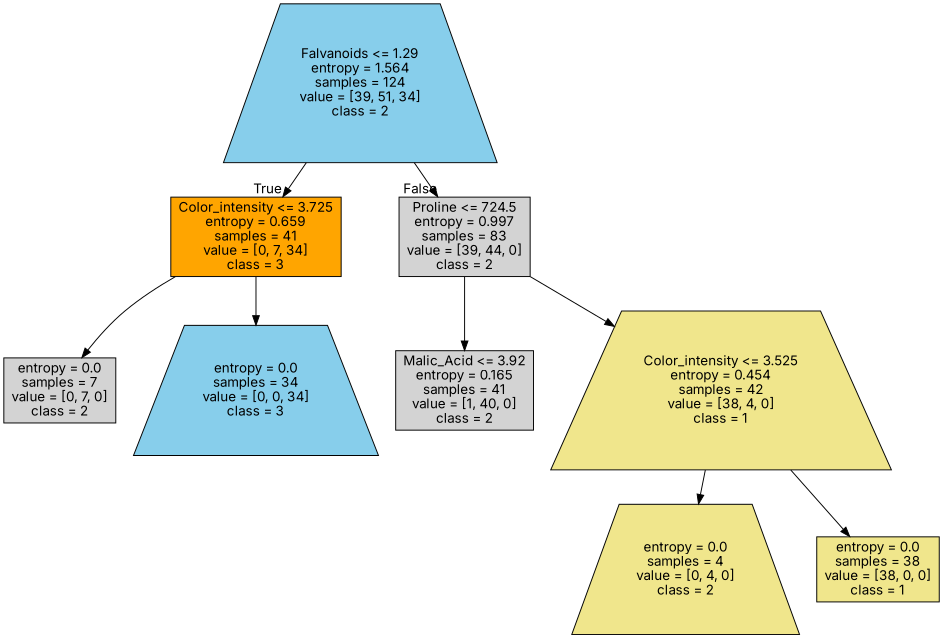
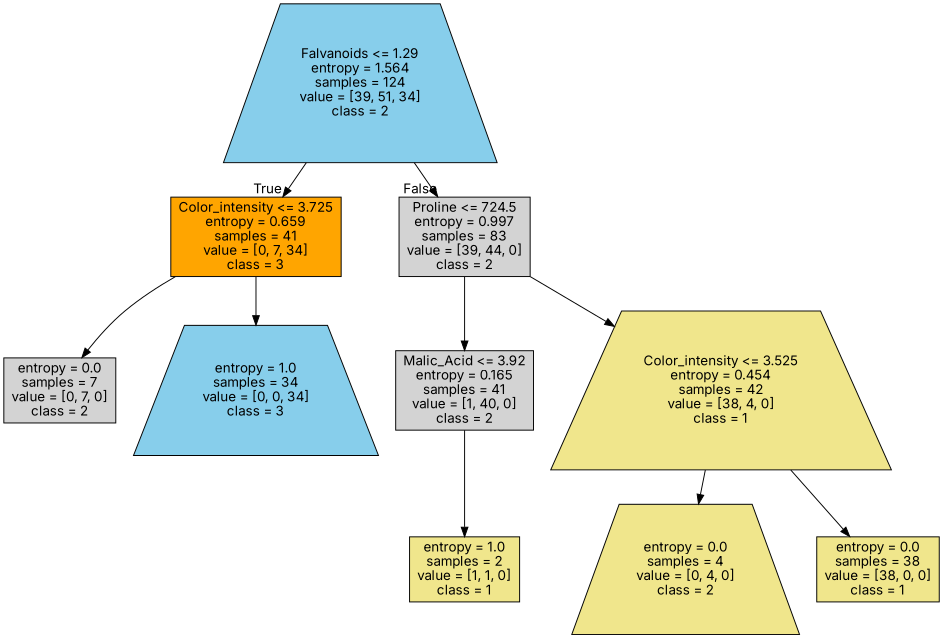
(256, 390) -> (256, 390)
none -> (465, 569)
